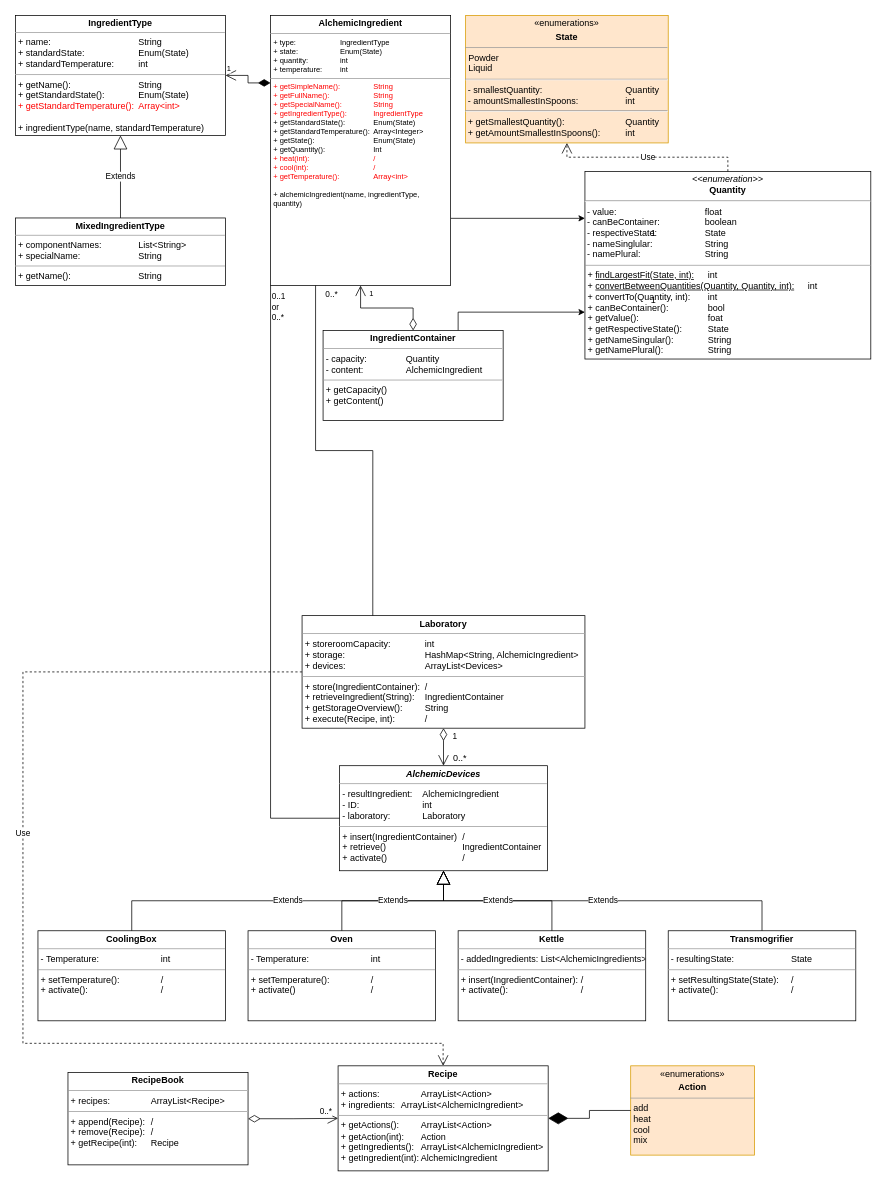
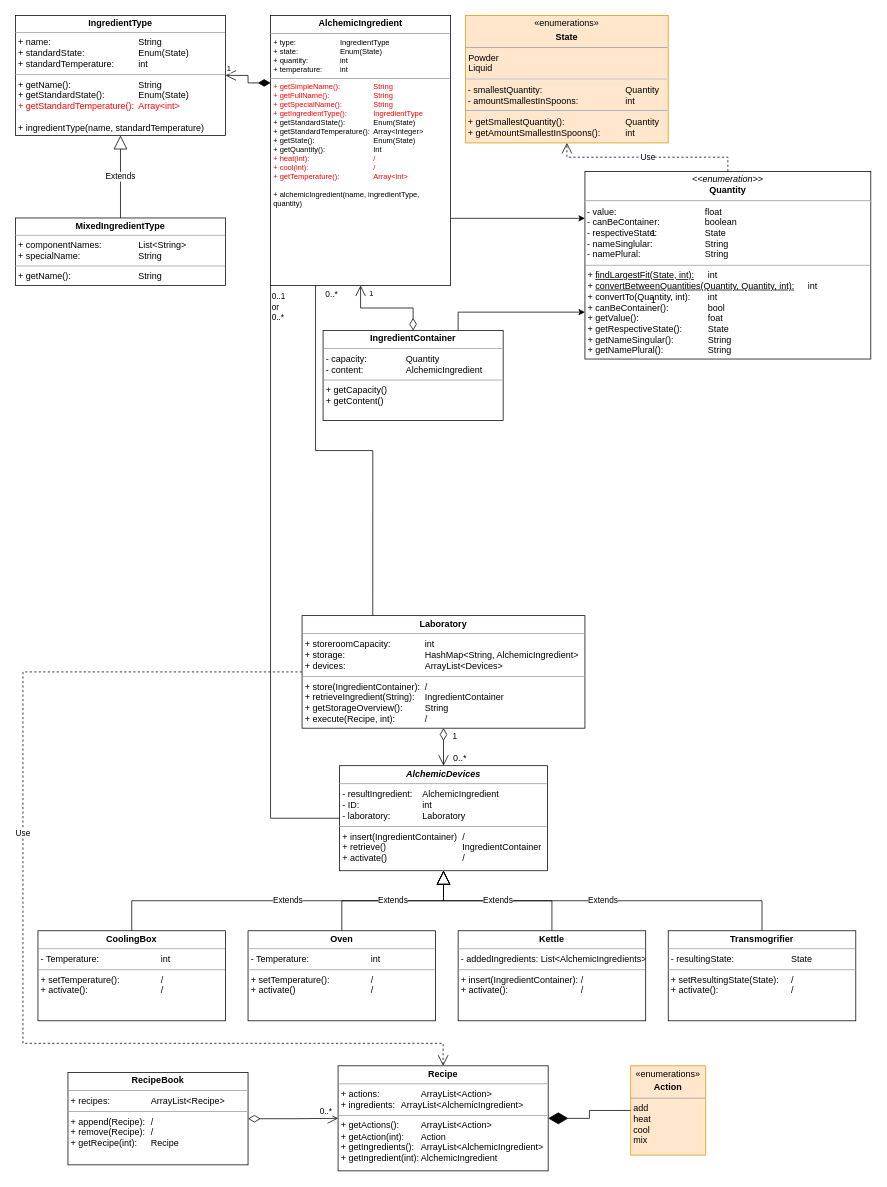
(692, 1110) -> (668, 1110)
